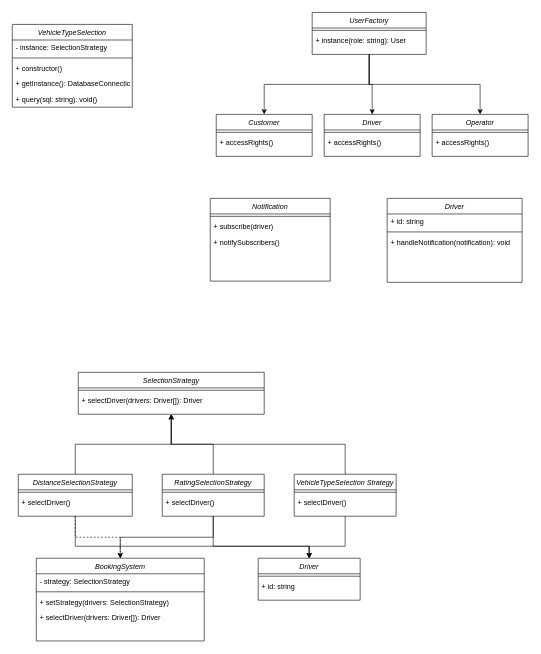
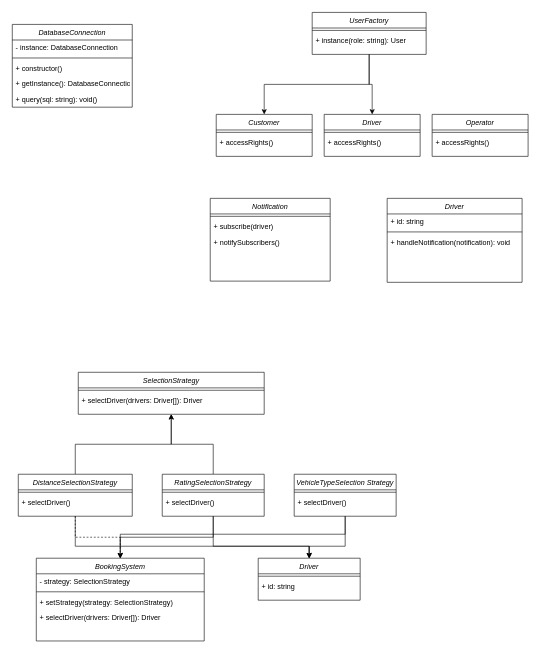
(72, 32) -> (72, 32)
(68, 48) -> (71, 48)
(428, 84) -> none
(295, 444) -> none
none -> (231, 534)
(117, 602) -> (120, 602)
